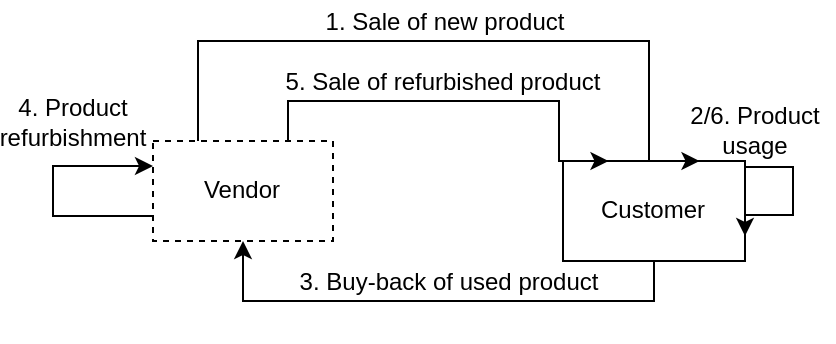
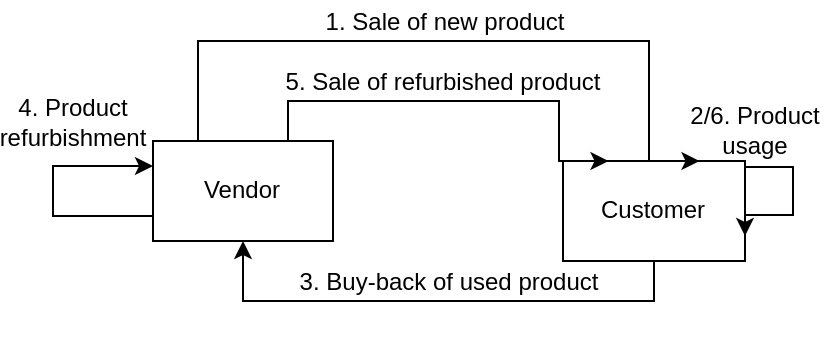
(243, 191) -> (243, 191)
